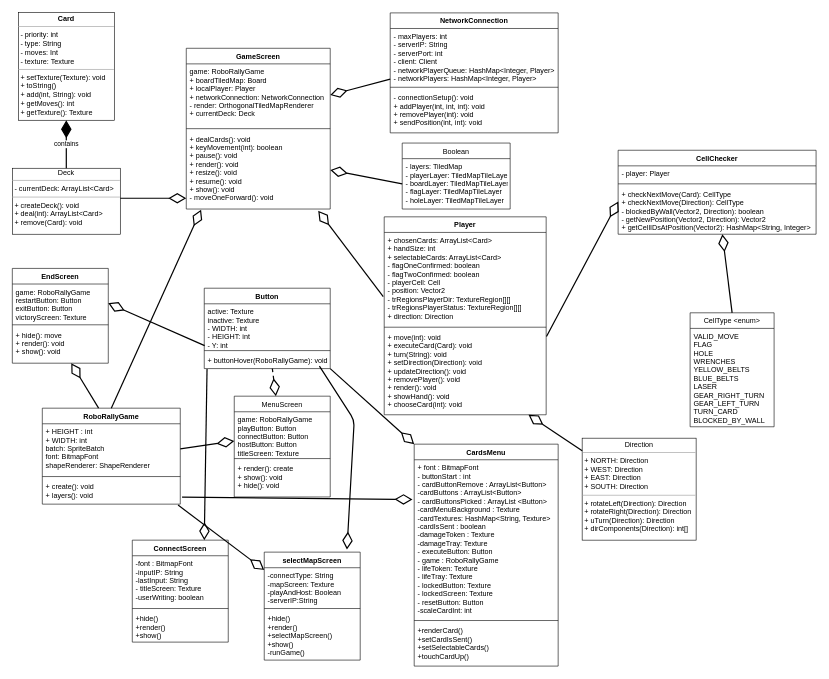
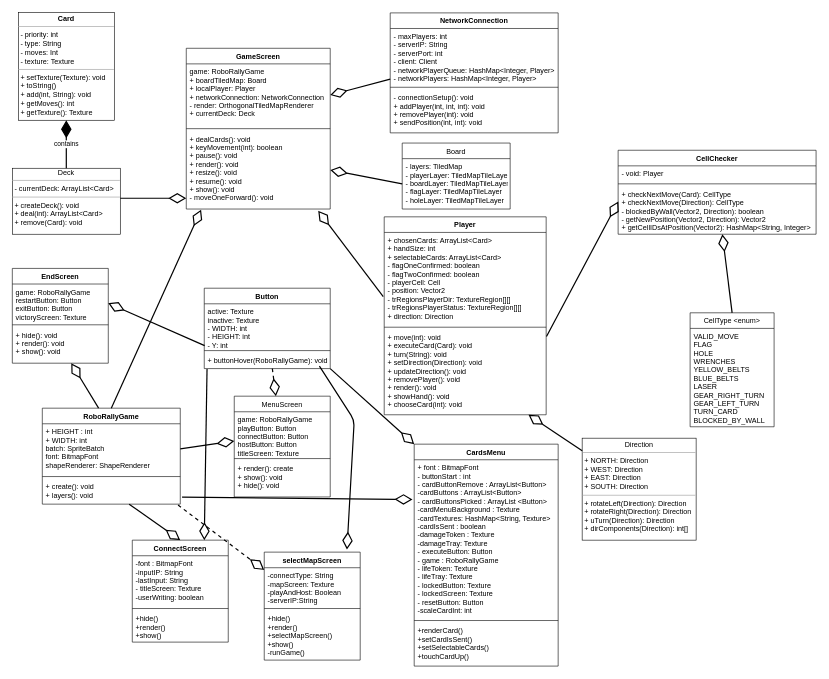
(456, 151) -> (456, 151)
(649, 174) -> (645, 174)
(40, 335) -> (39, 335)
none -> (149, 518)
(213, 532) -> (213, 532)
